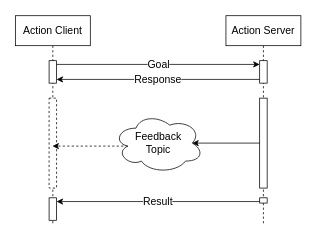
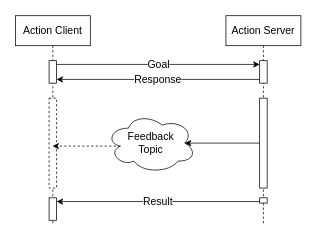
(159, 143) -> (151, 143)
